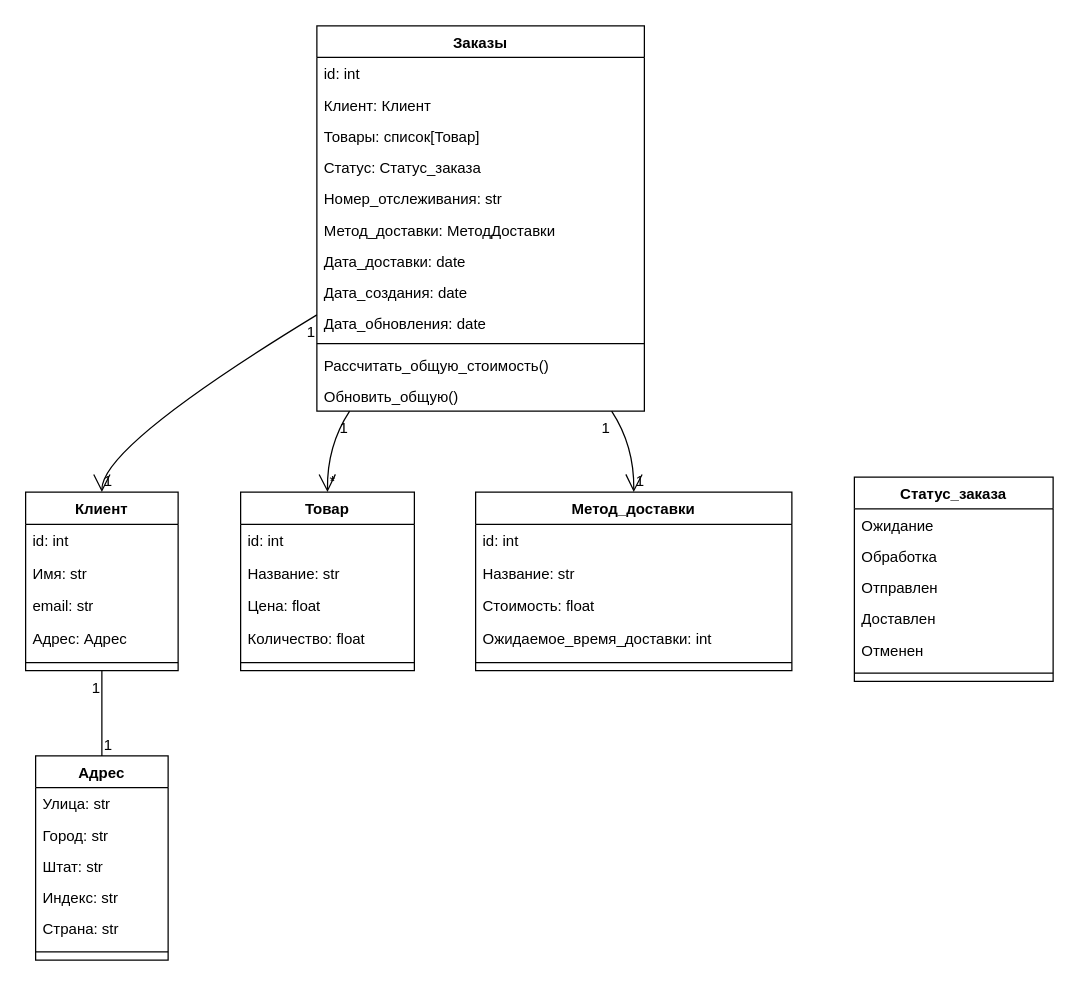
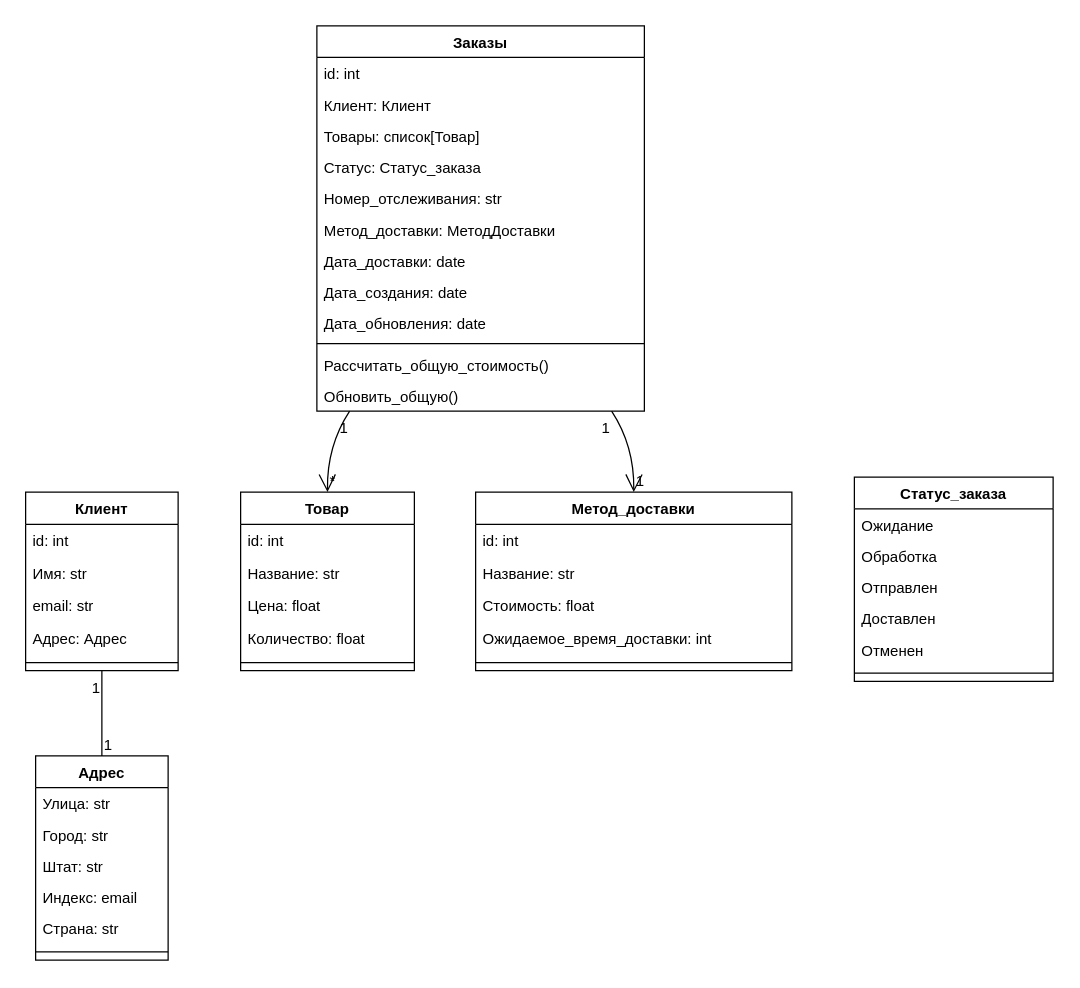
(199, 391) -> none
(85, 898) -> (89, 898)
